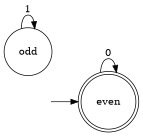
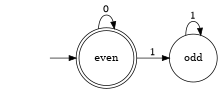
none -> (149, 58)
